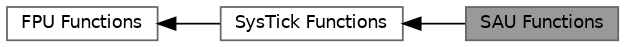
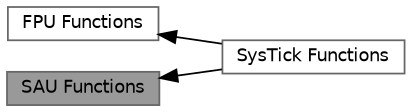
(443, 24) -> (200, 72)
